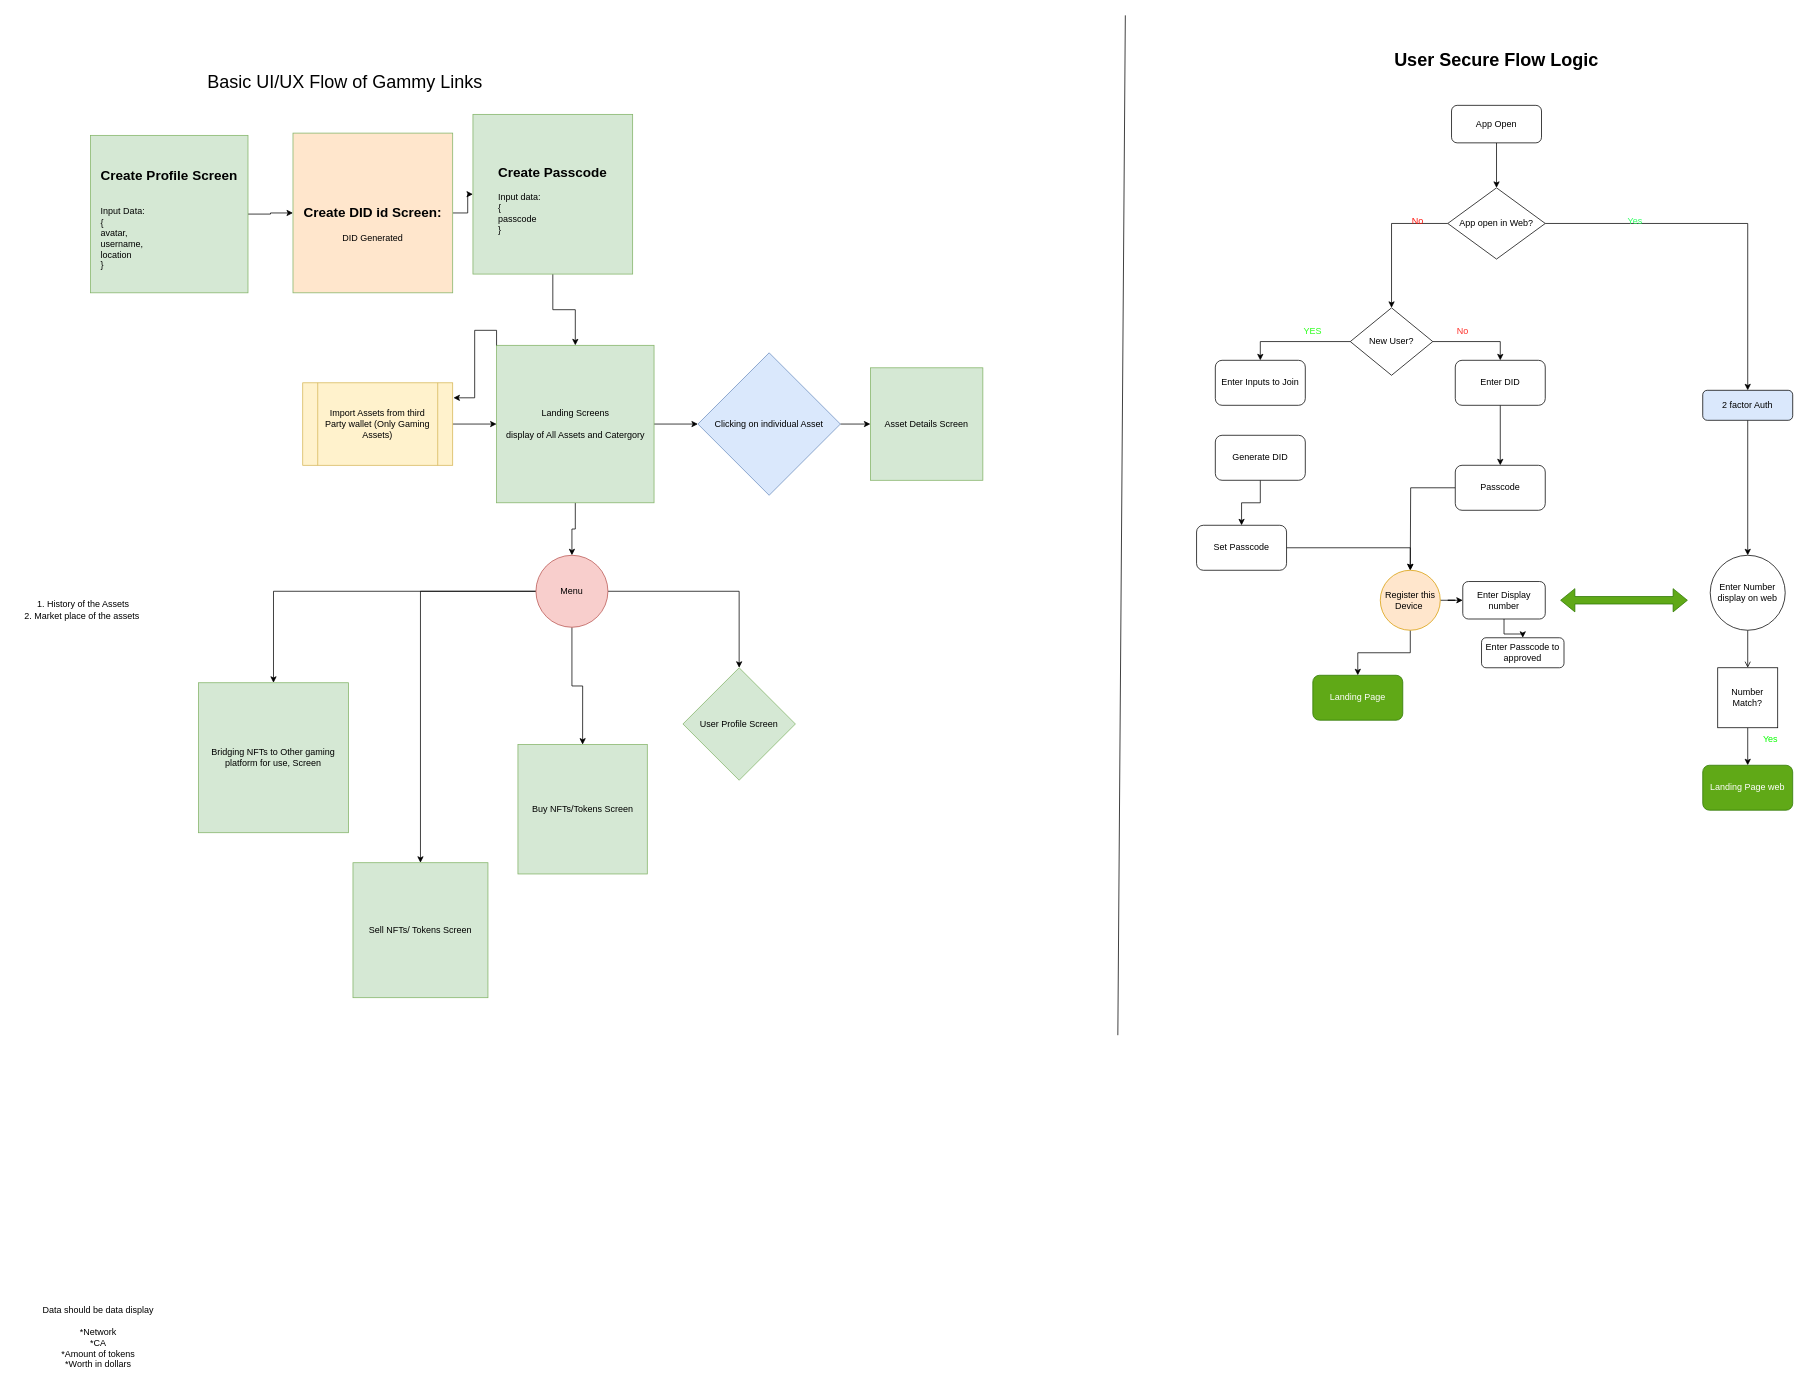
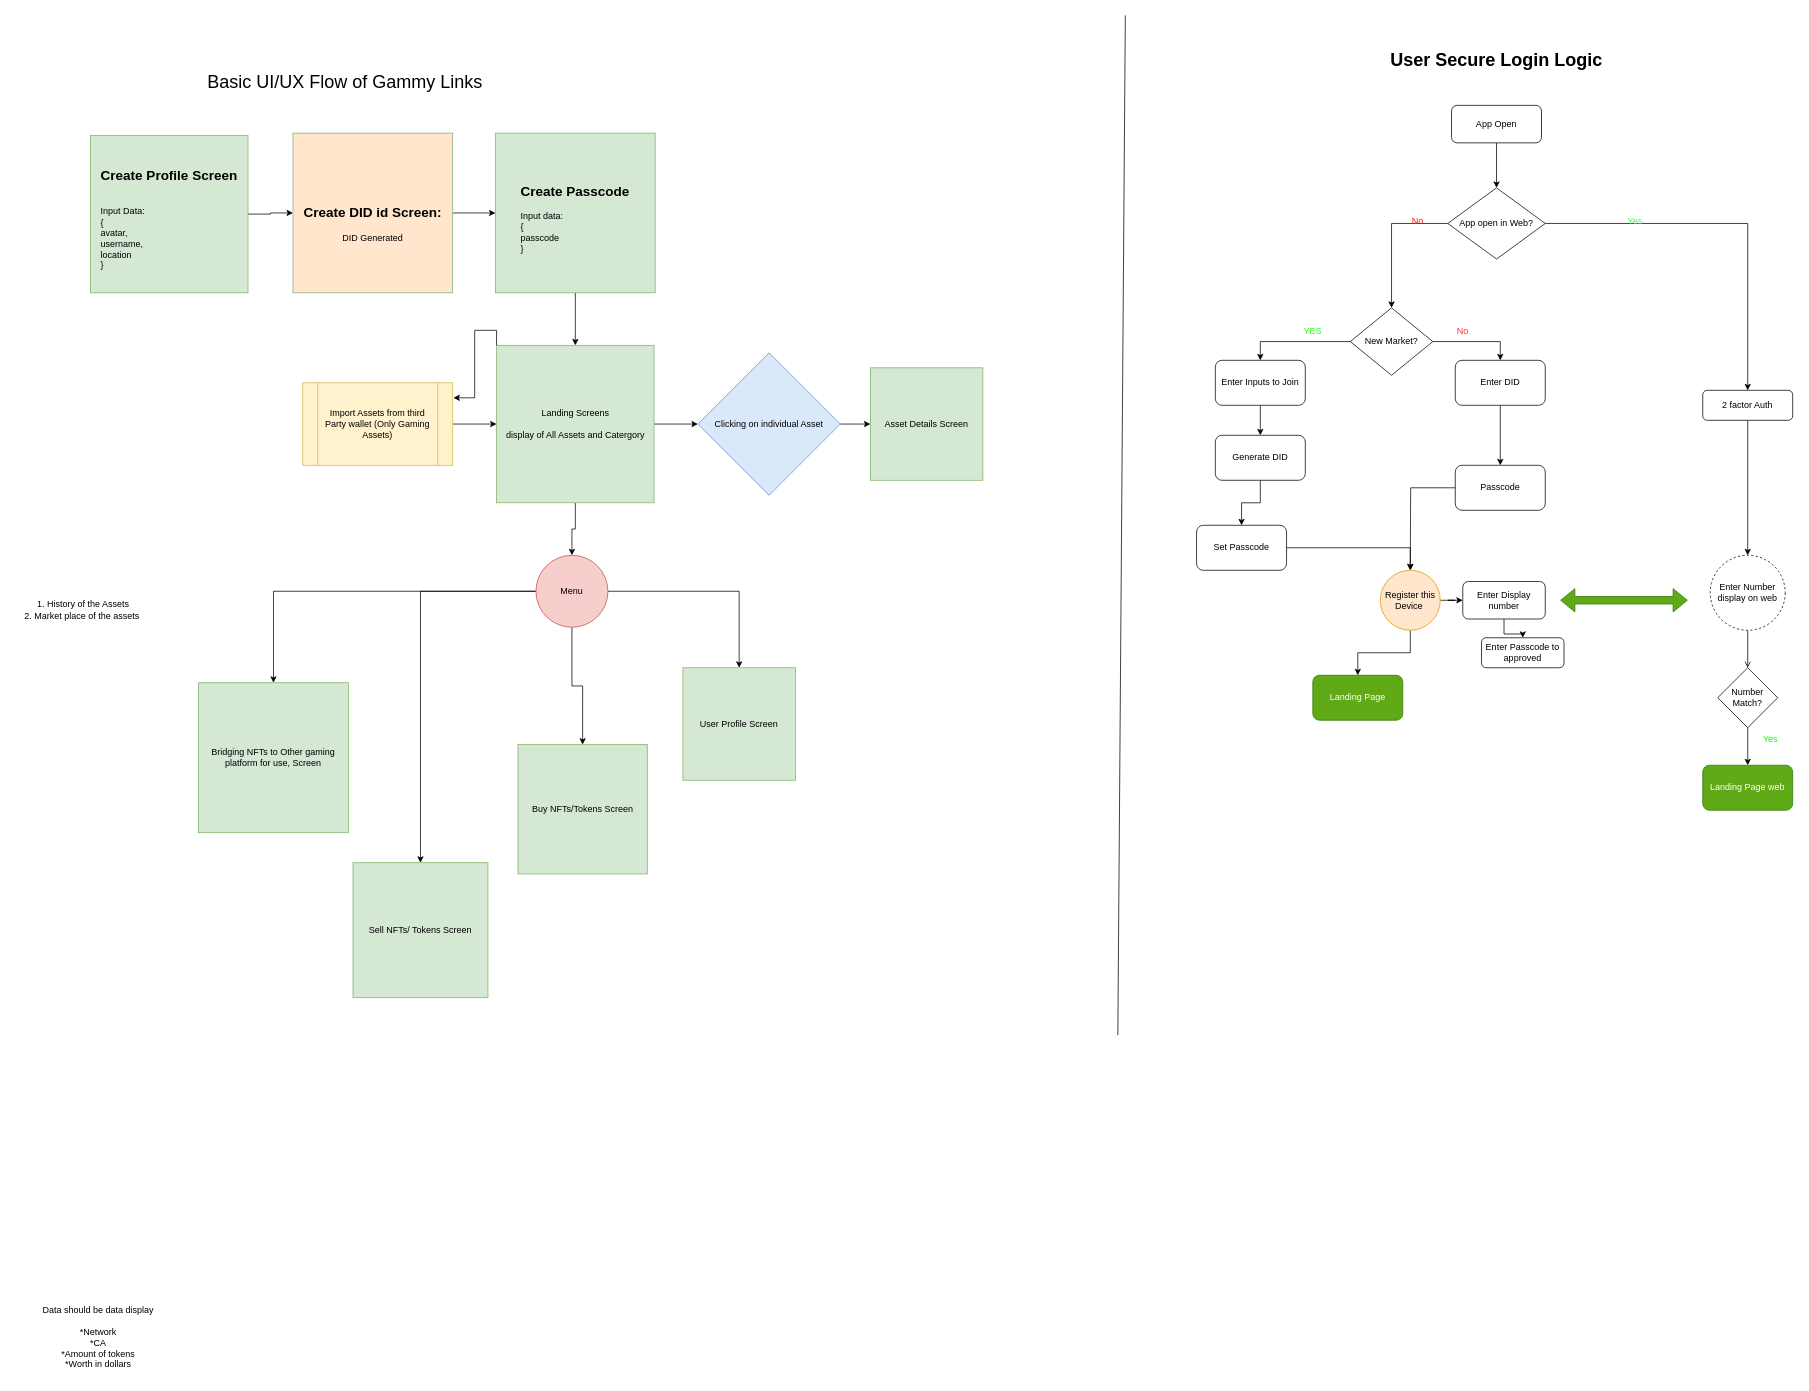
(1497, 60) -> (1497, 60)
(553, 194) -> (575, 213)
(1392, 342) -> (1392, 342)
(1748, 405) -> (1748, 405)
none -> (1260, 417)
(1748, 593) -> (1748, 593)
(1748, 698) -> (1748, 698)
(739, 724) -> (739, 724)
